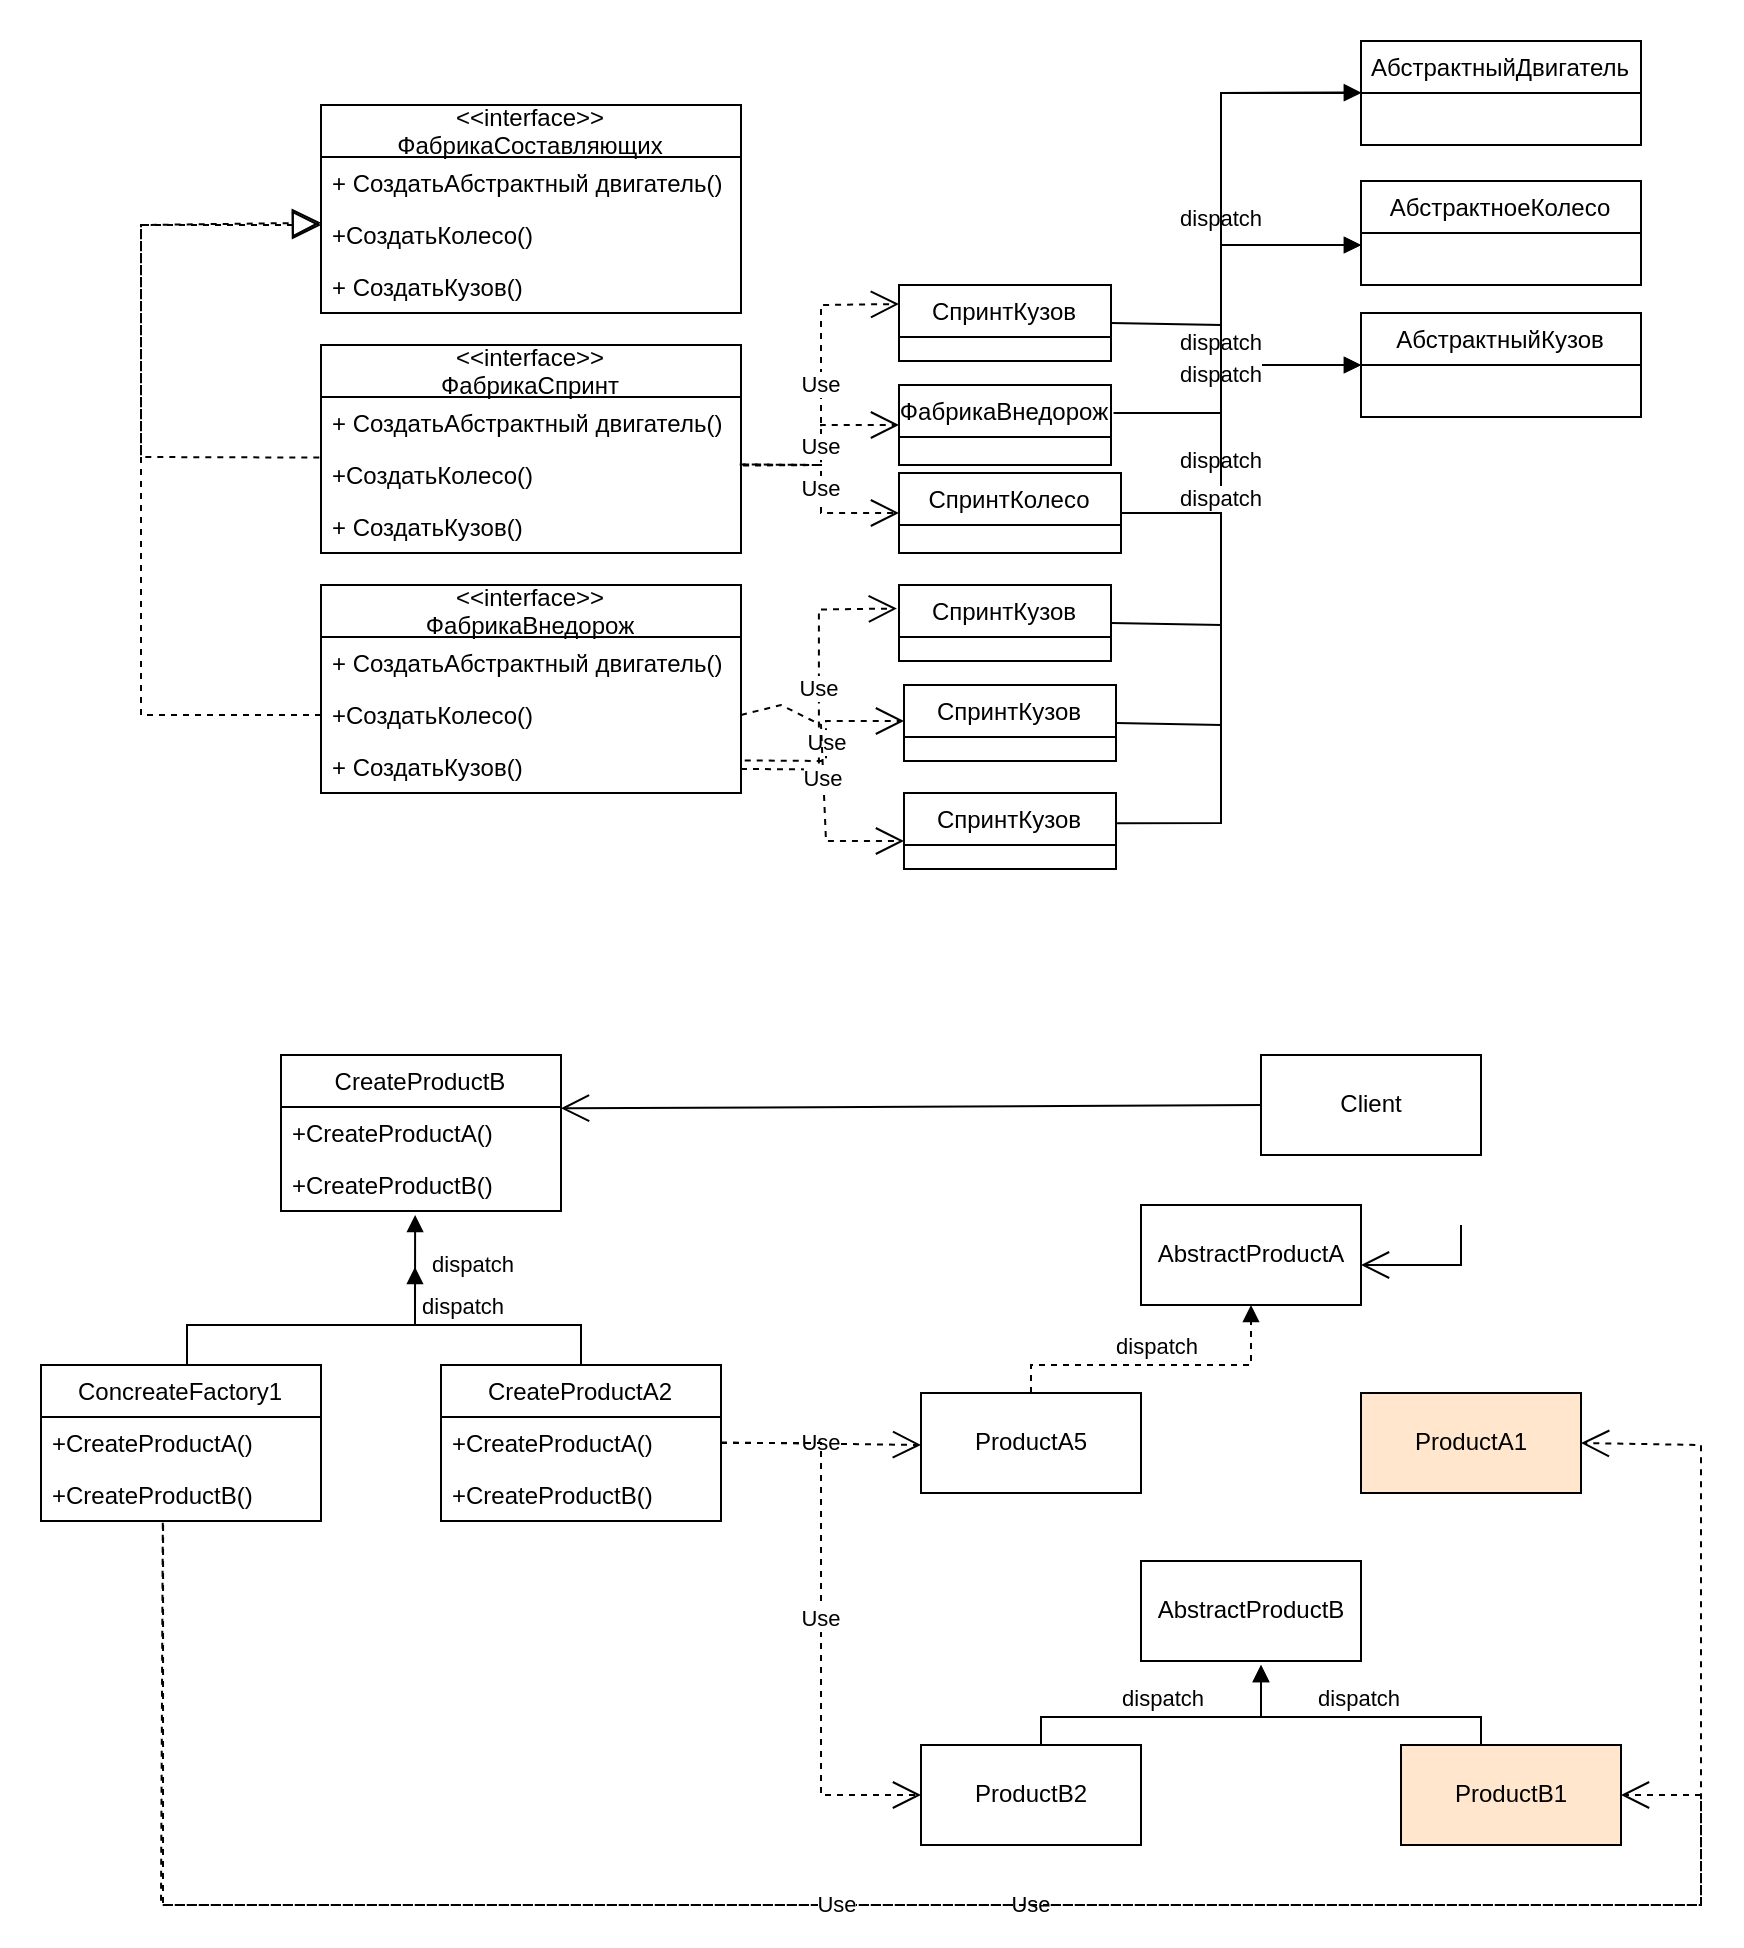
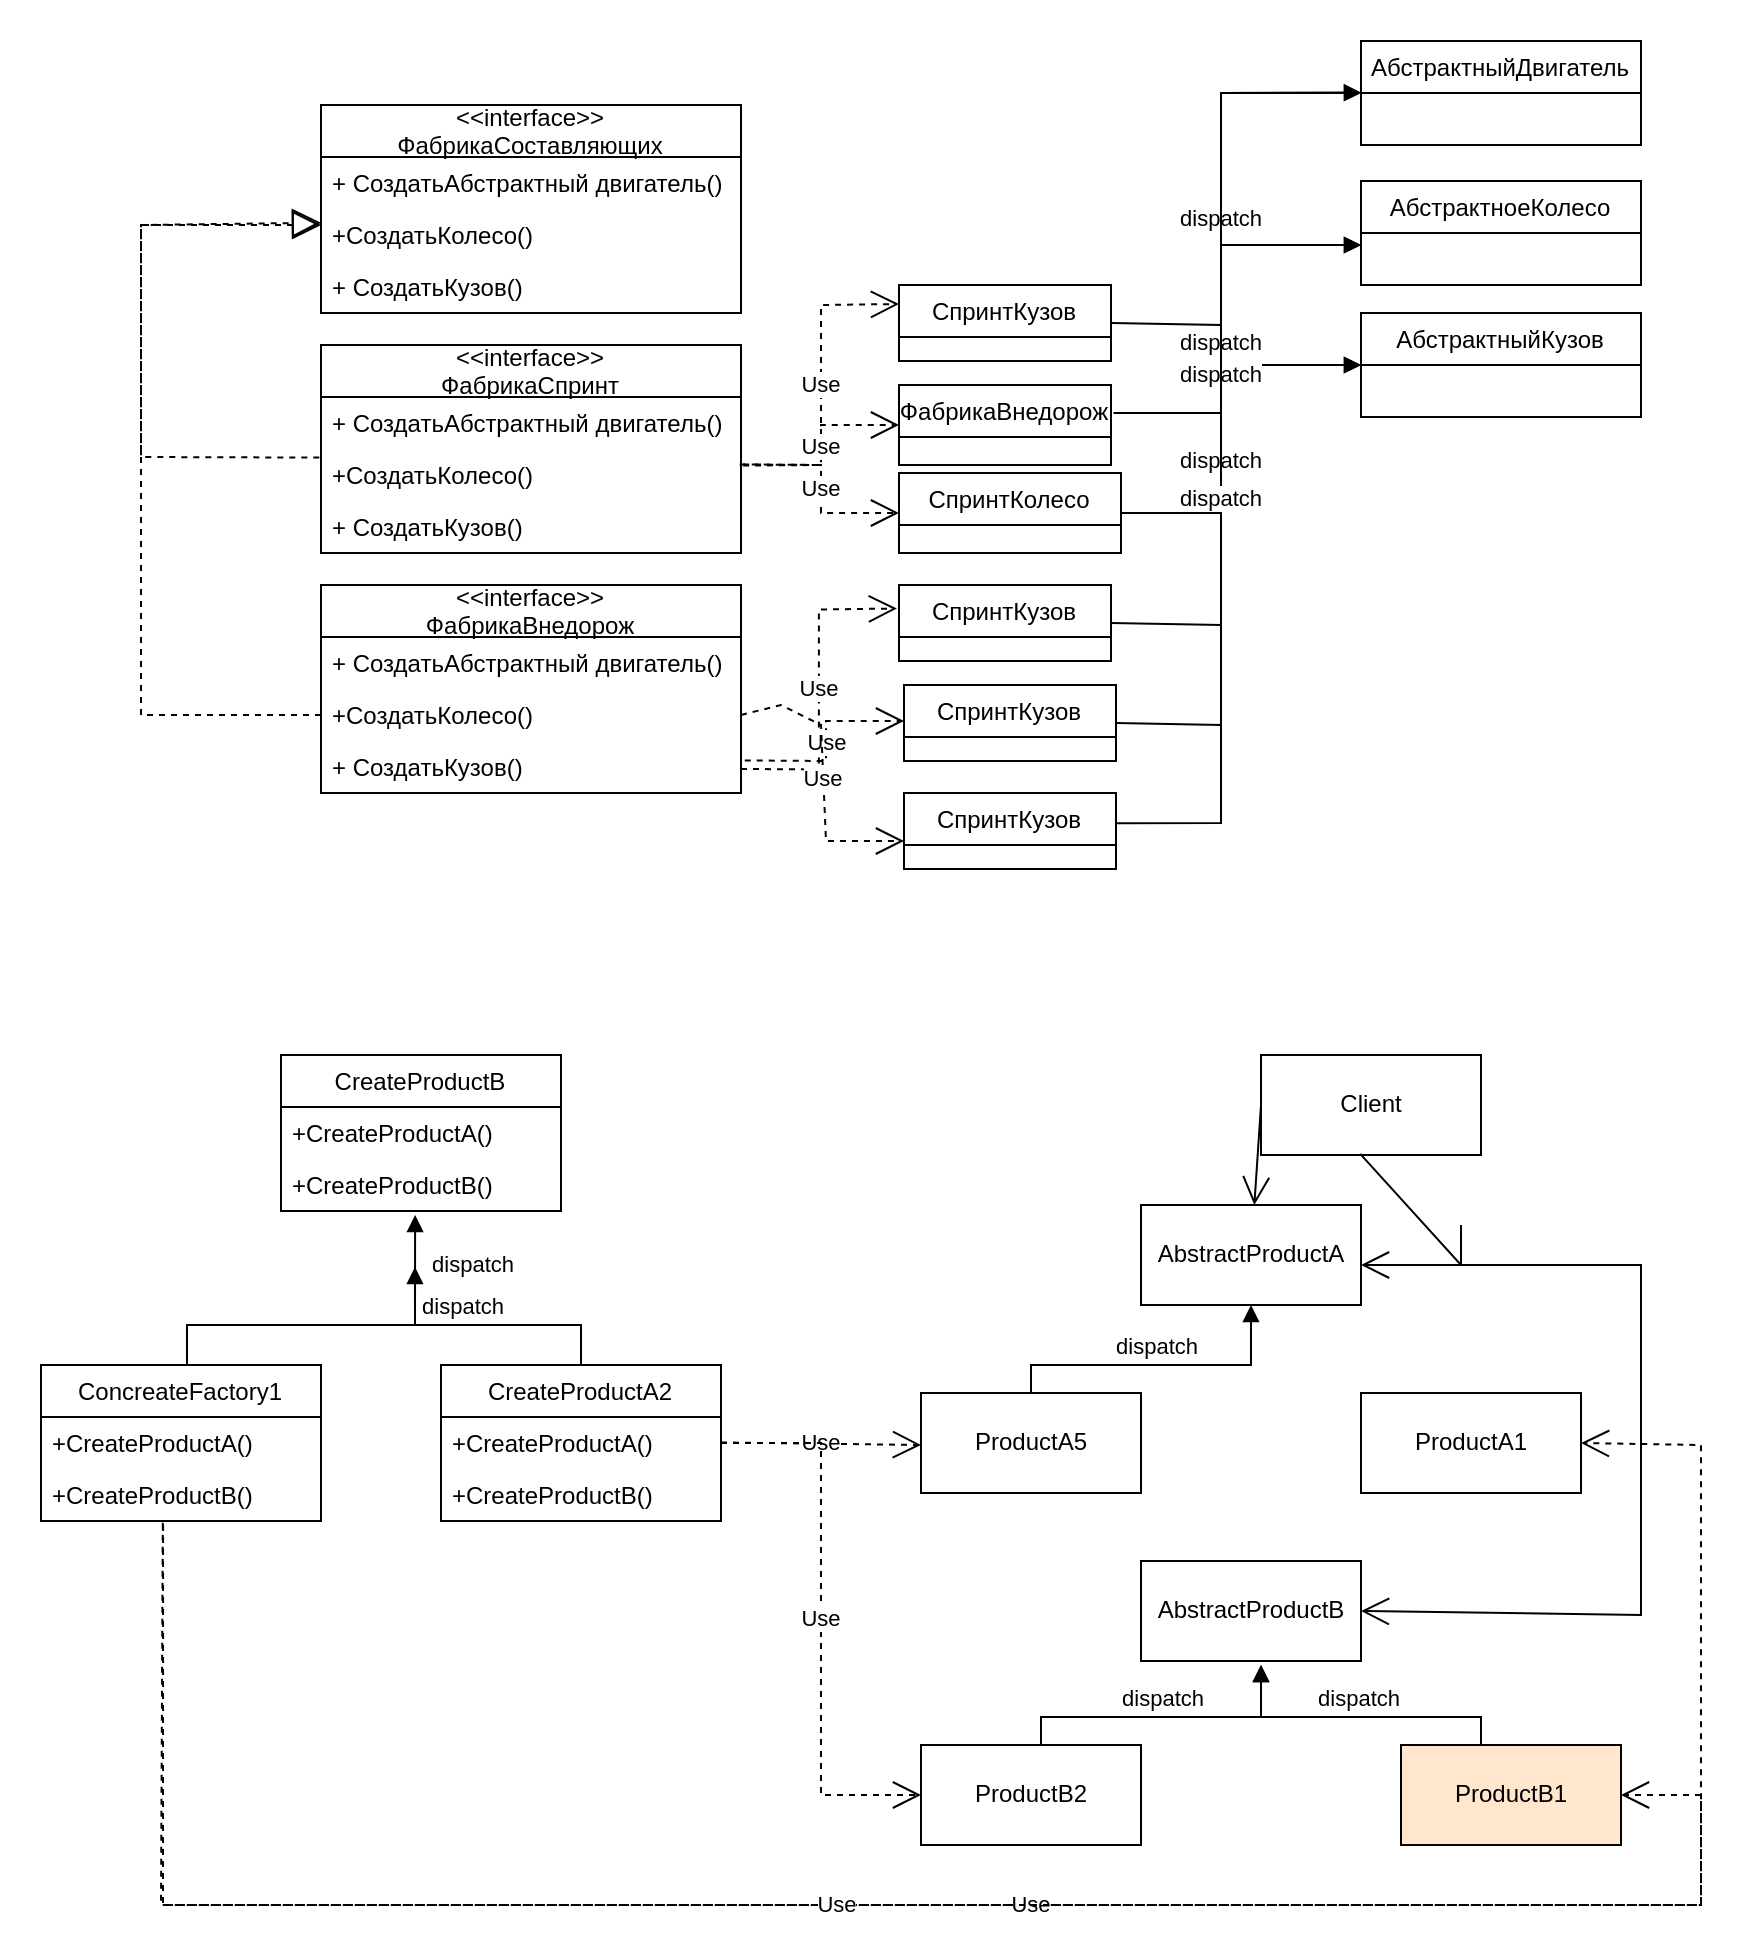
(914, 1107) -> (1258, 1152)
(1151, 1365) -> (1151, 1365)
(1471, 1443) -> (1471, 1443)
none -> (1641, 1489)
